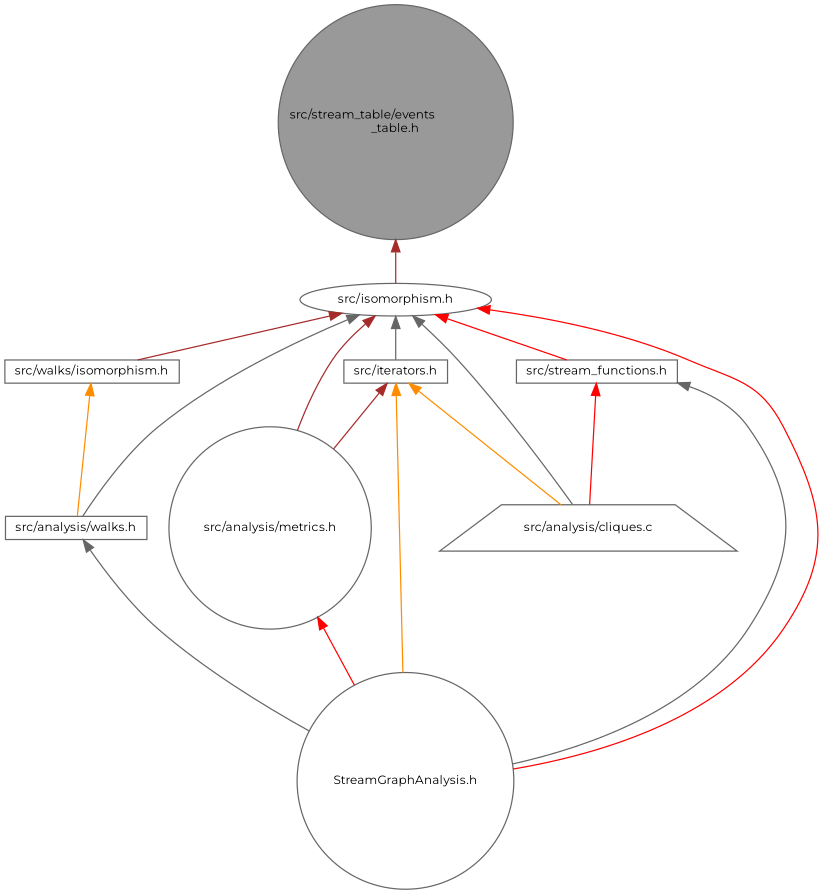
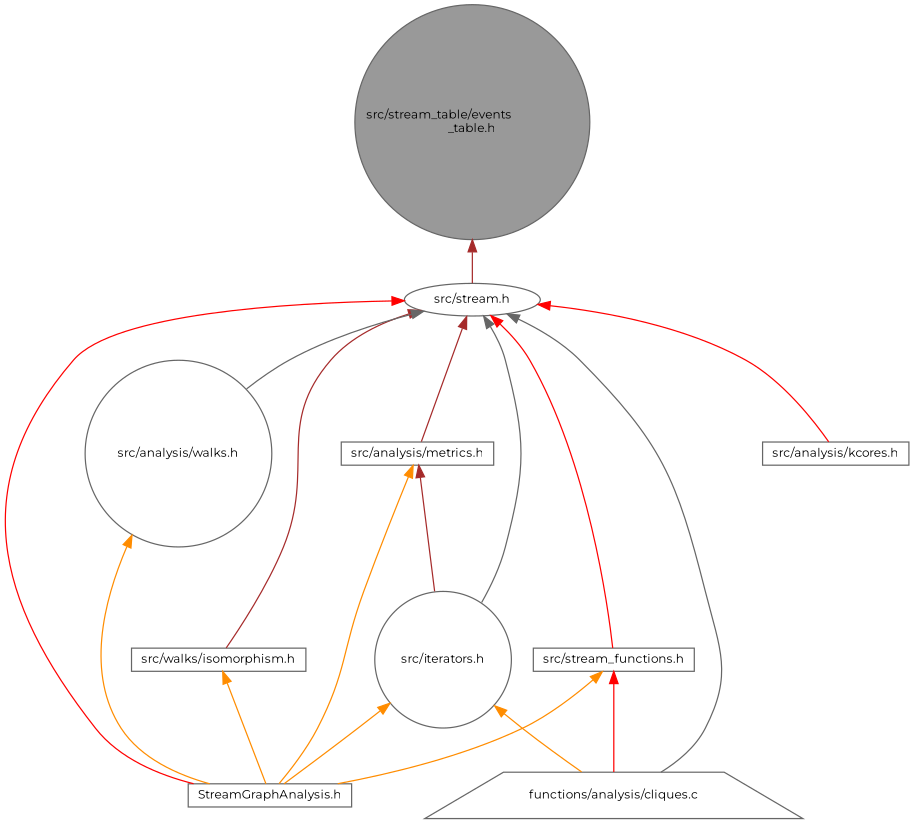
(396, 300) -> (472, 300)
(396, 372) -> (443, 660)
(356, 421) -> (427, 534)
none -> (836, 454)
(84, 456) -> (247, 733)
(76, 528) -> (178, 454)
(270, 528) -> (417, 454)
(588, 528) -> (614, 795)
(752, 623) -> (473, 749)
(189, 654) -> (105, 690)
(339, 657) -> (350, 634)
(405, 781) -> (270, 795)
